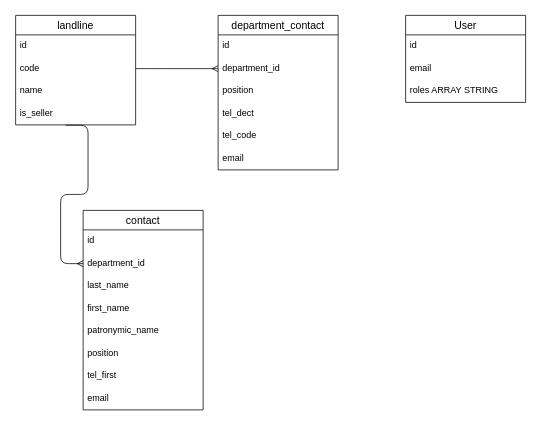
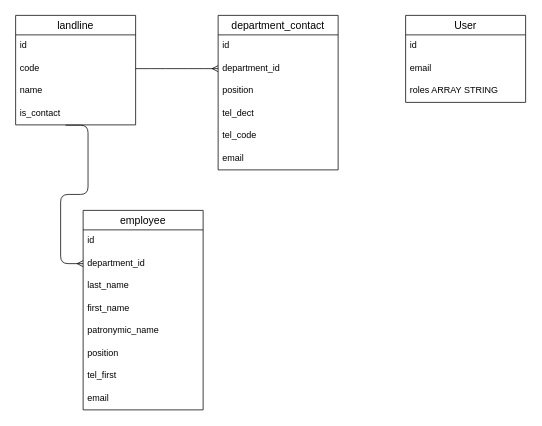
(39, 113) -> (44, 113)
(143, 221) -> (143, 221)
